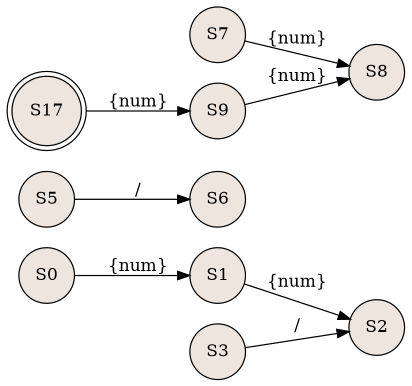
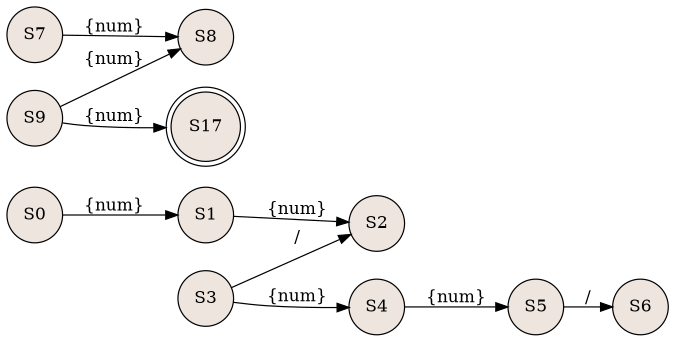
(132, 111) -> (108, 127)
none -> (377, 307)
